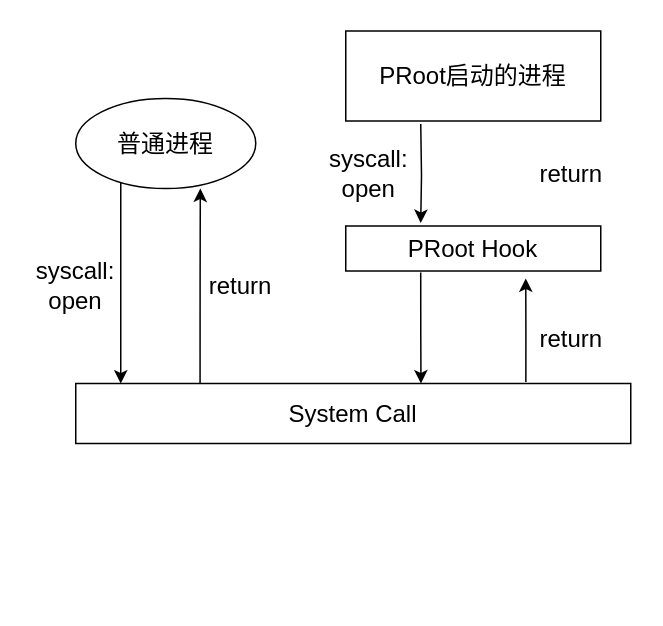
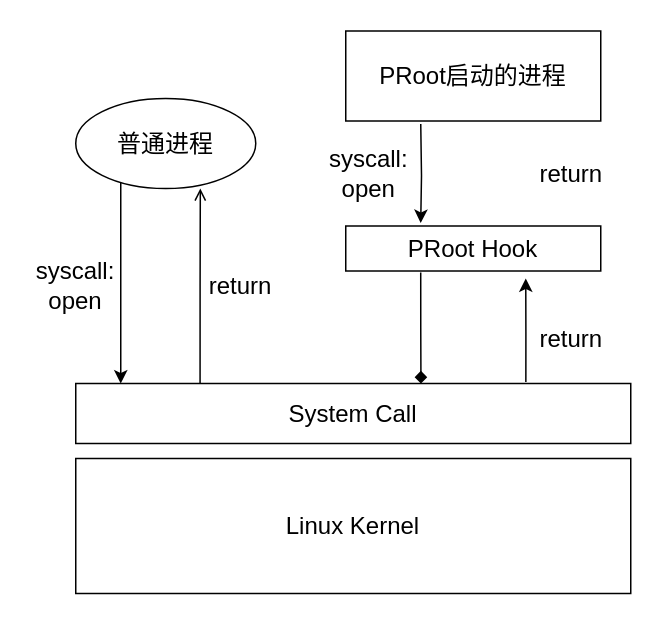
(200, 200) -> (200, 197)
(421, 372) -> (421, 371)
none -> (353, 526)
